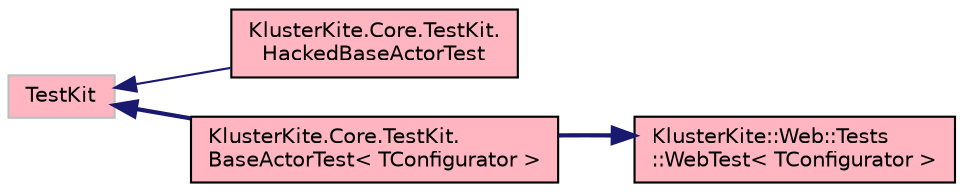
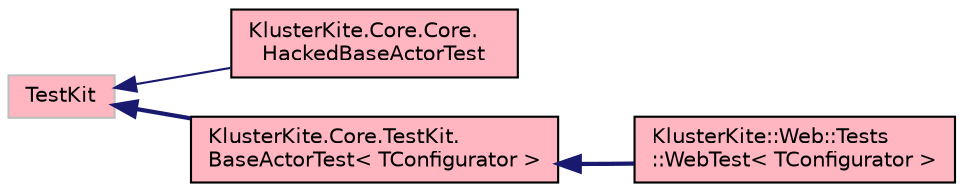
(375, 44) -> (375, 44)
(585, 135) -> (607, 164)
